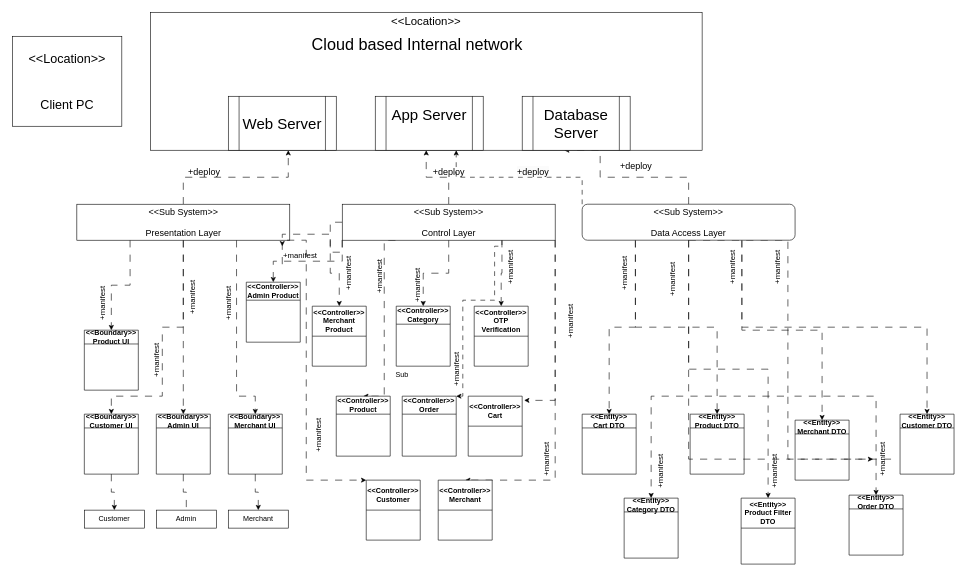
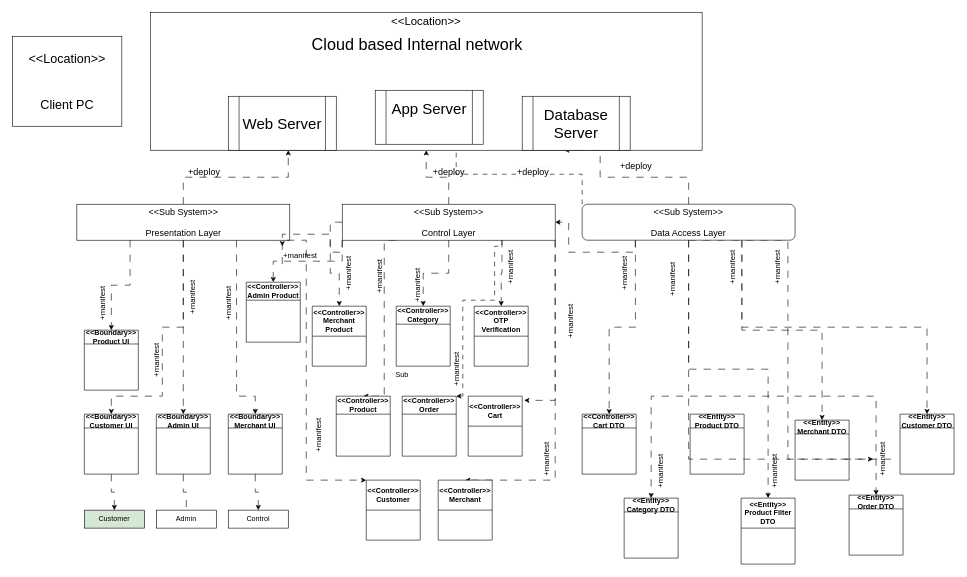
(429, 123) -> (429, 117)
(717, 408) -> (569, 229)
(609, 422) -> (609, 422)
(114, 519) -> (114, 519)
(258, 519) -> (258, 519)
